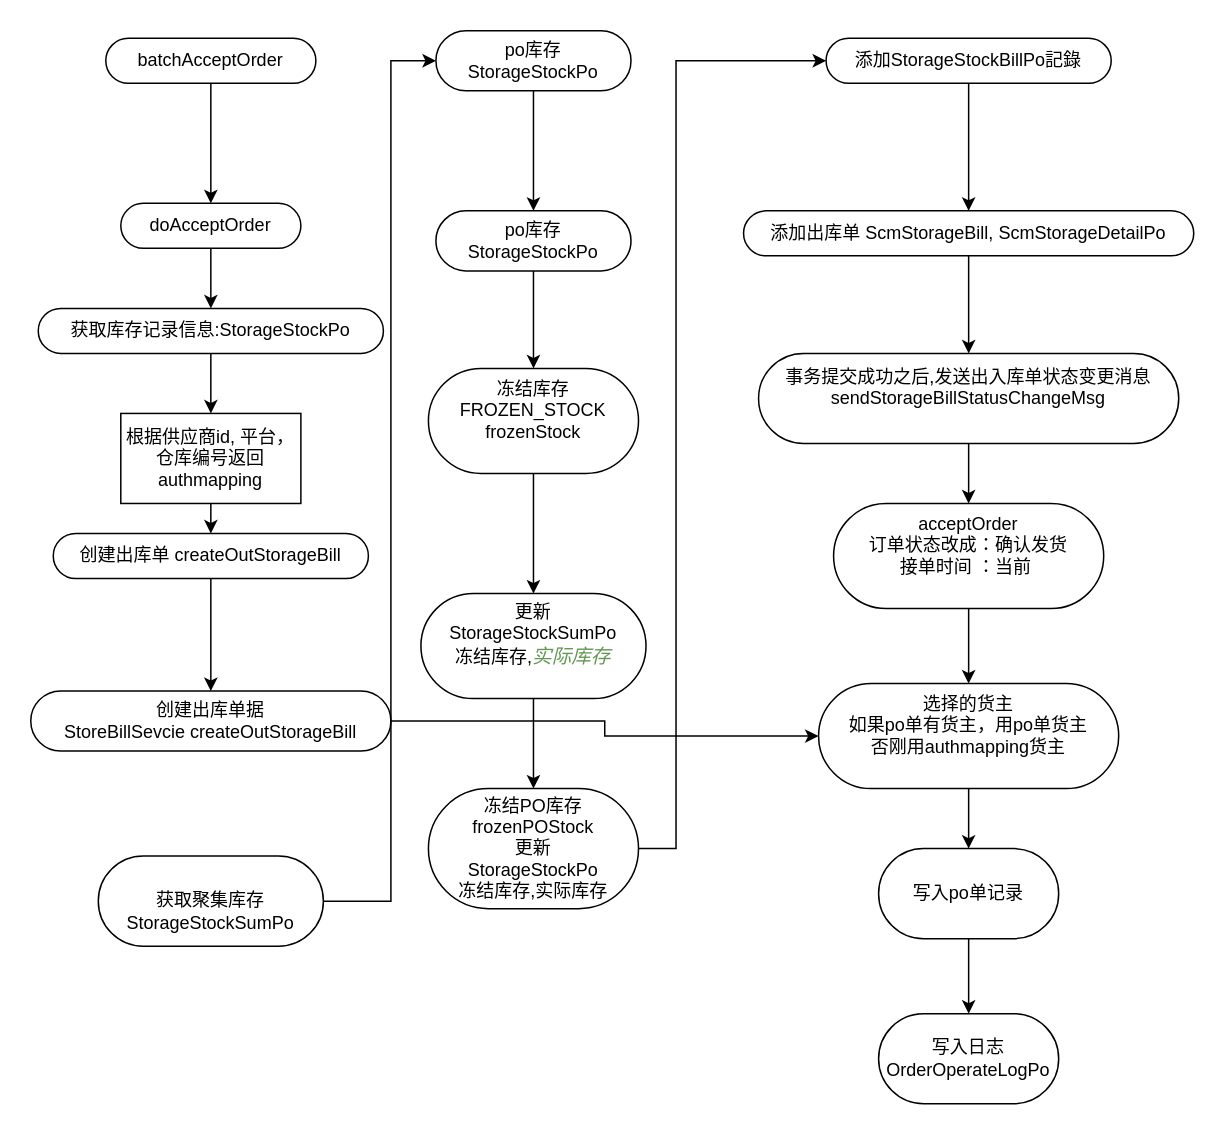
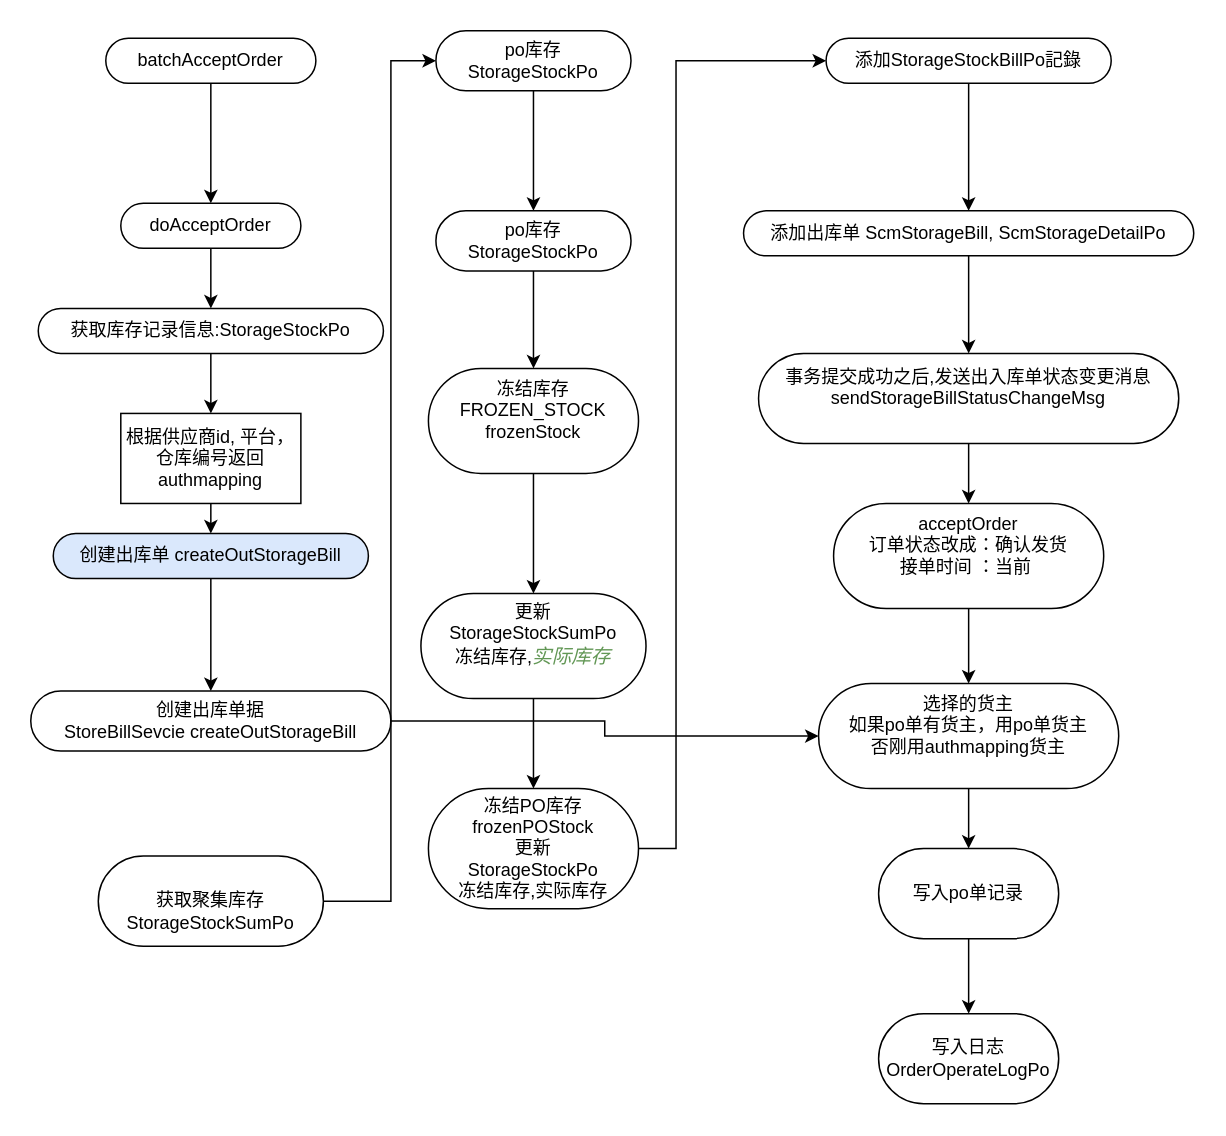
(211, 556) -> (211, 556)
